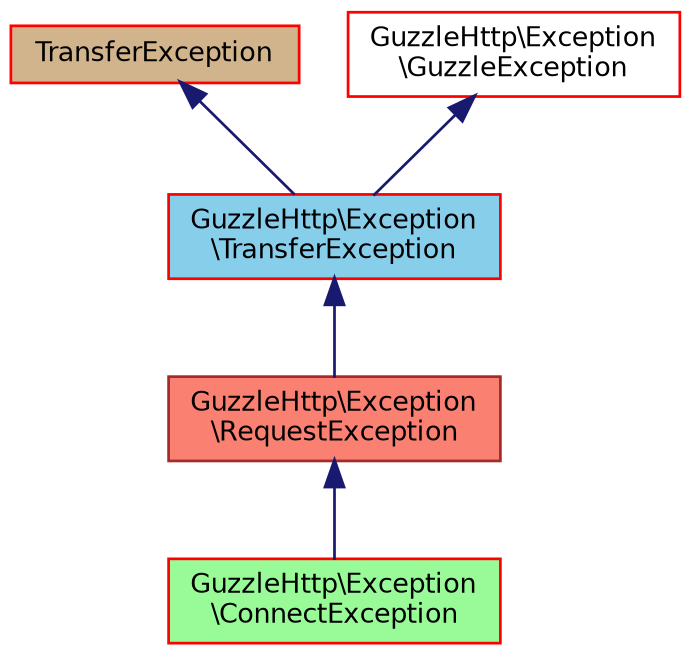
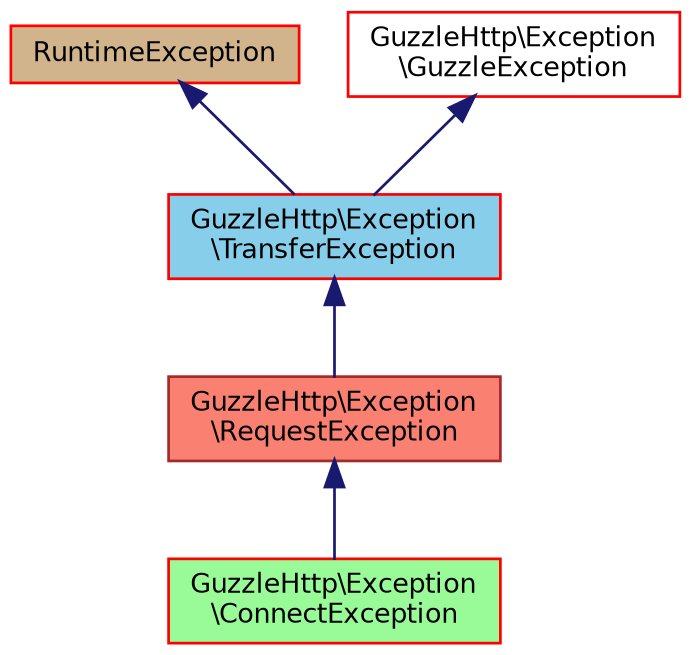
(155, 54) -> (155, 54)
